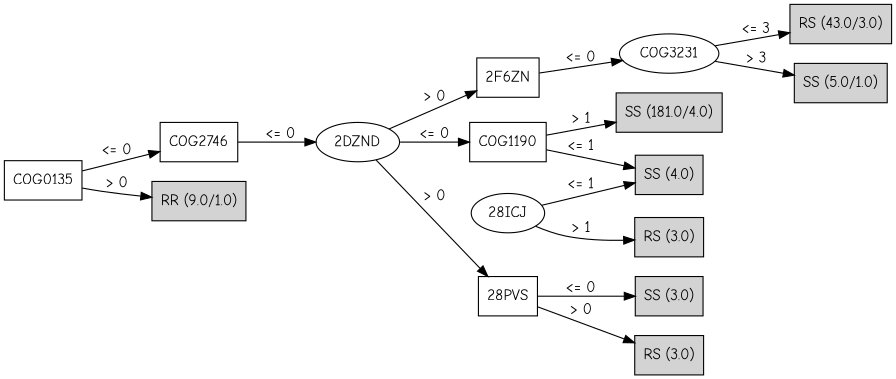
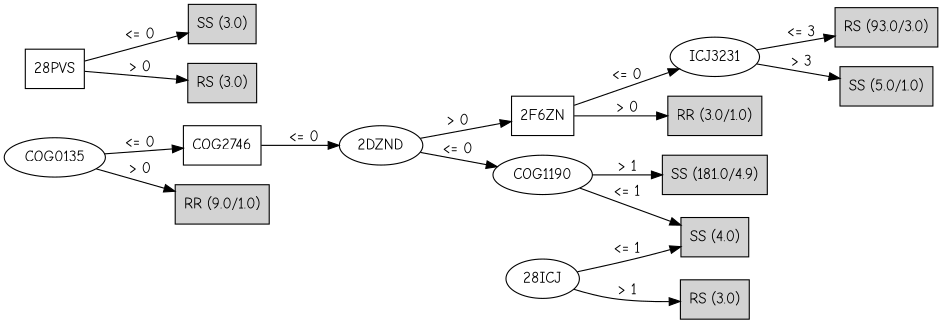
(841, 24) -> (886, 27)
(669, 54) -> (715, 57)
(669, 113) -> (715, 175)
none -> (715, 116)
(508, 142) -> (543, 175)
(43, 180) -> (55, 157)
(428, 214) -> none
